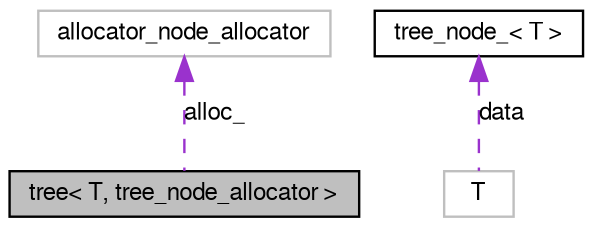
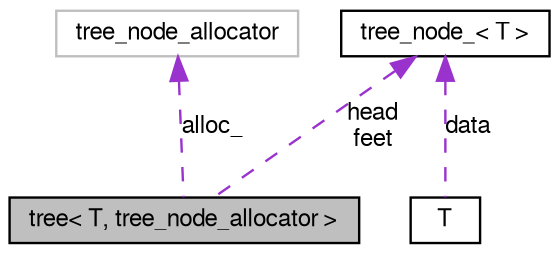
(184, 34) -> (177, 34)
none -> (305, 134)
(479, 194) -> (445, 220)
